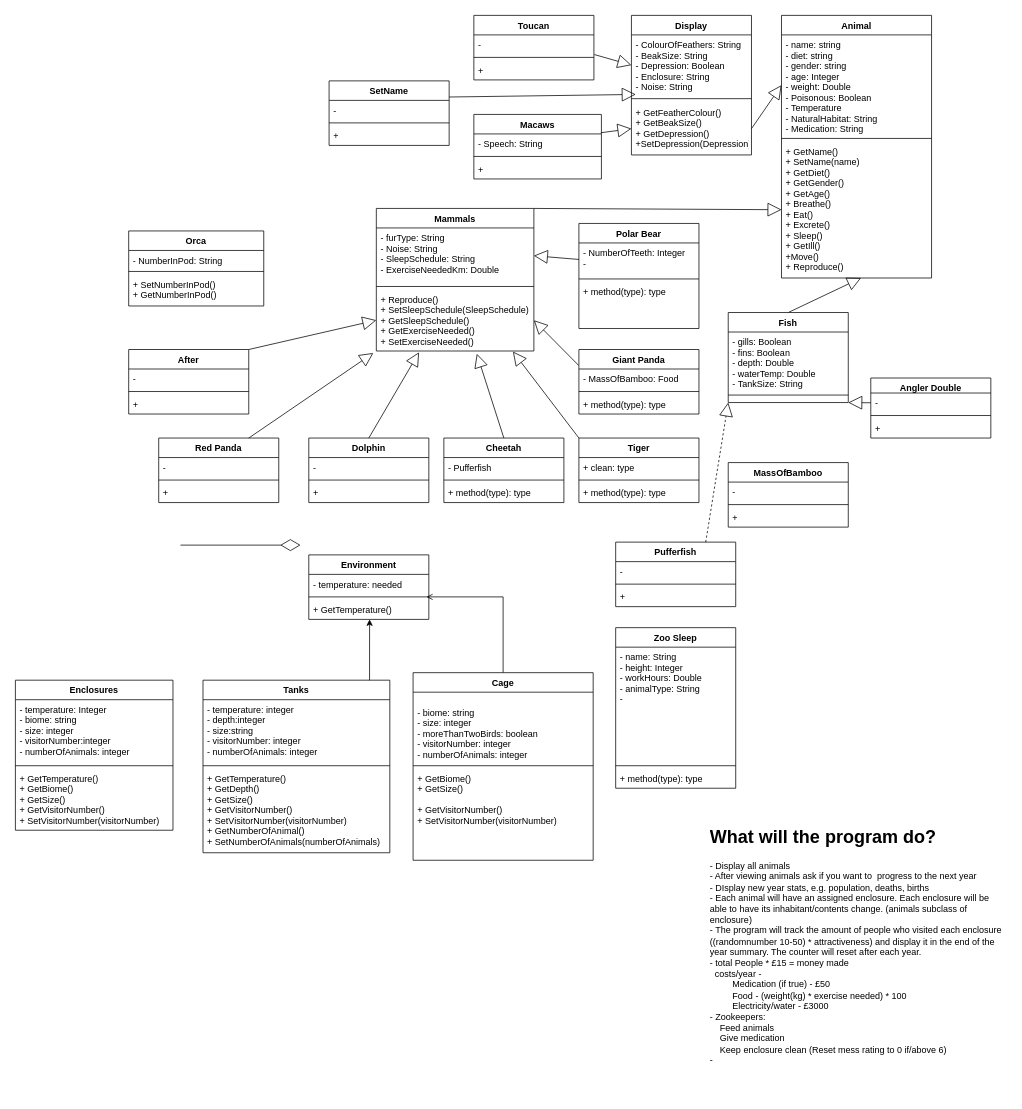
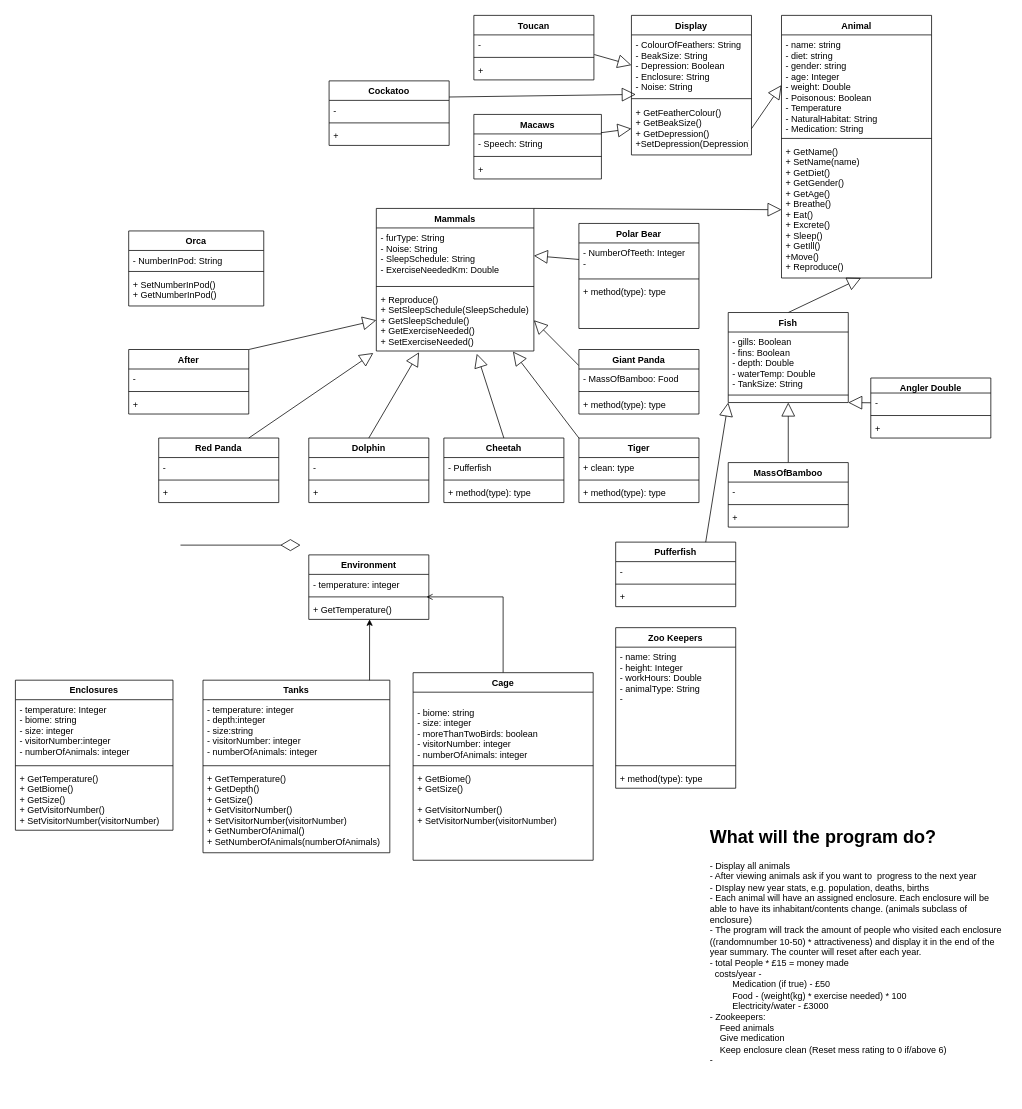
(389, 91) -> (389, 91)
none -> (788, 439)
(716, 478) -> (716, 478)
(362, 584) -> (364, 584)
(675, 638) -> (675, 638)
